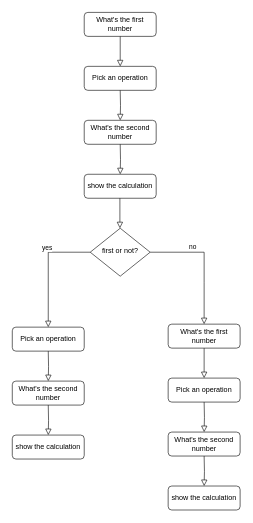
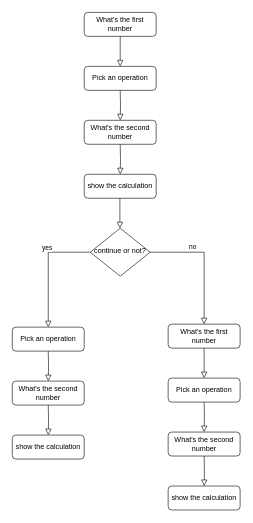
(120, 251) -> (120, 251)
